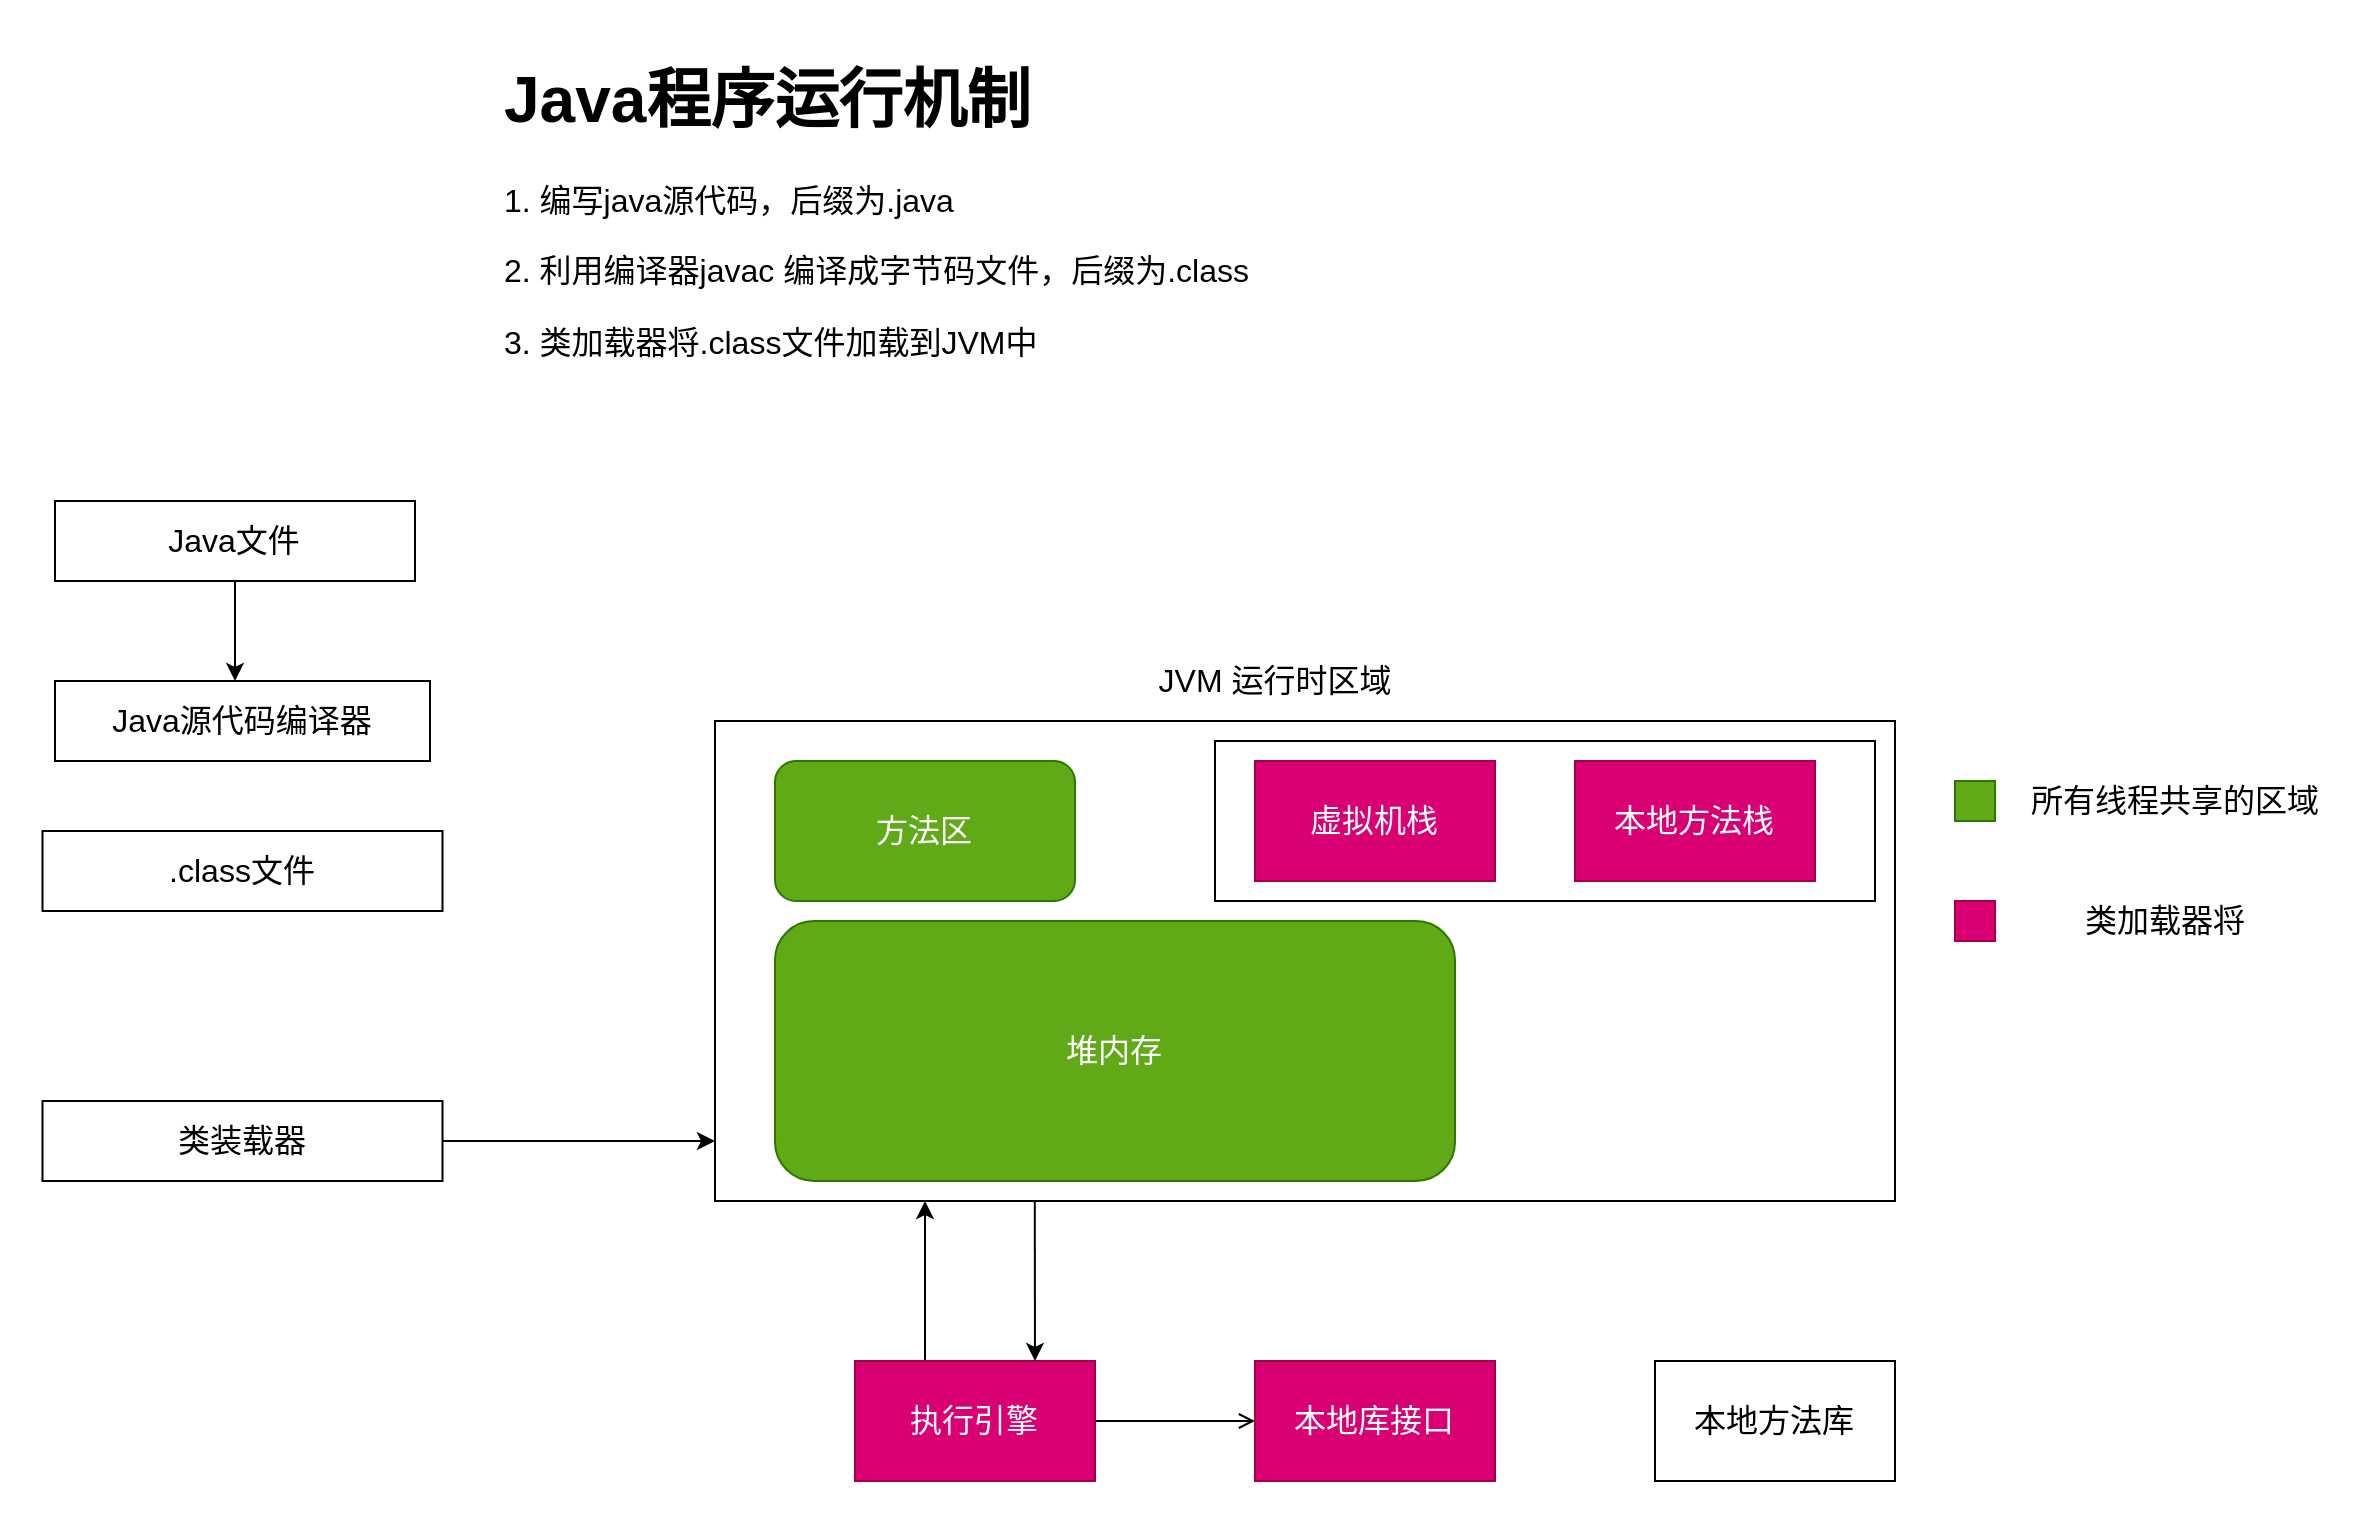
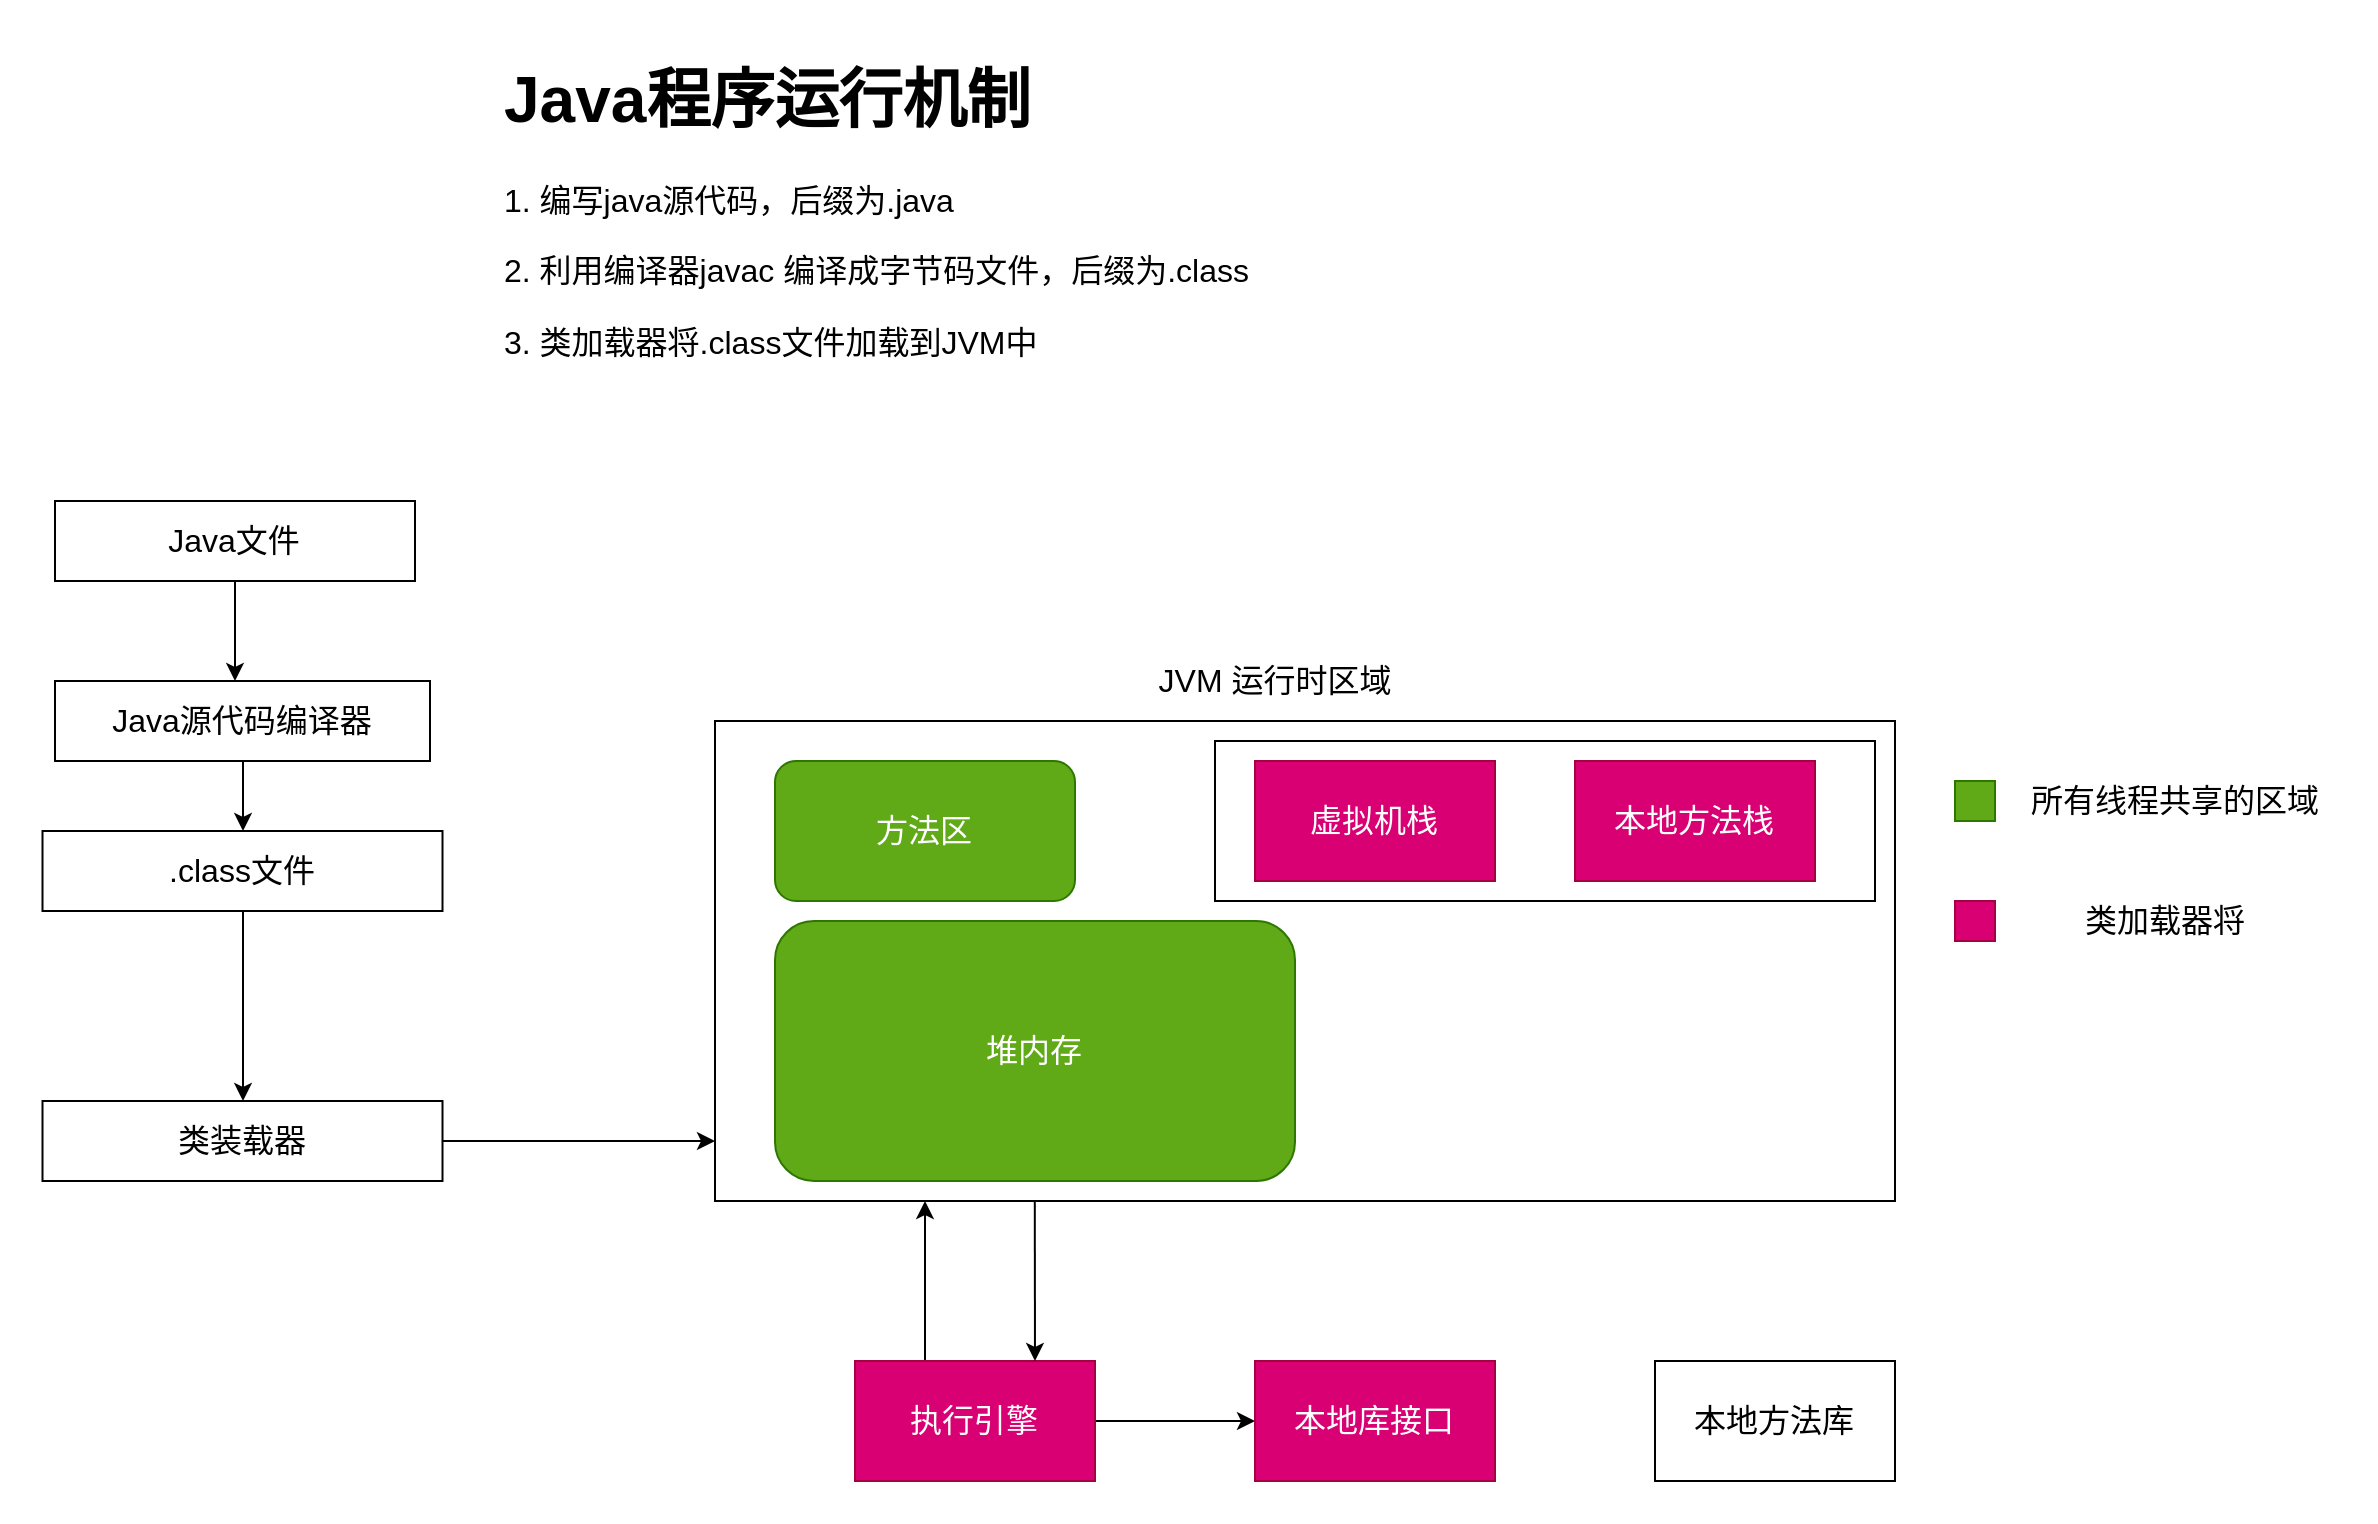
none -> (243, 788)
none -> (243, 999)
(1115, 1051) -> (1035, 1051)
(1242, 1421) -> (1240, 1421)
